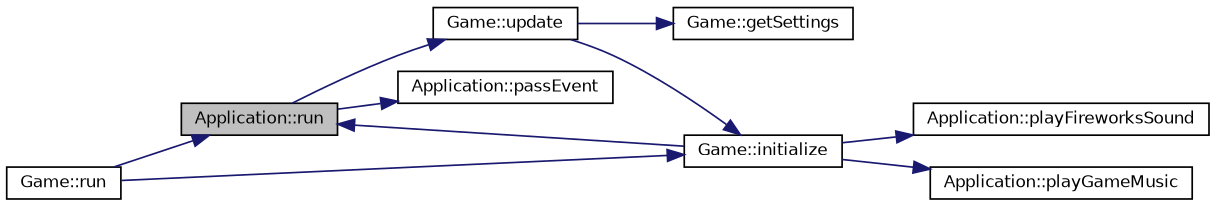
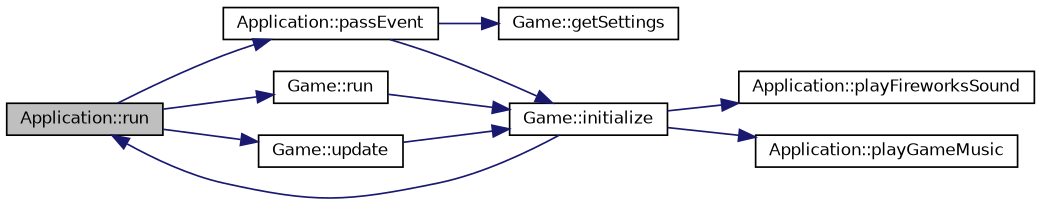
(617, 24) -> (460, 24)
none -> (464, 65)
(153, 154) -> (210, 103)
